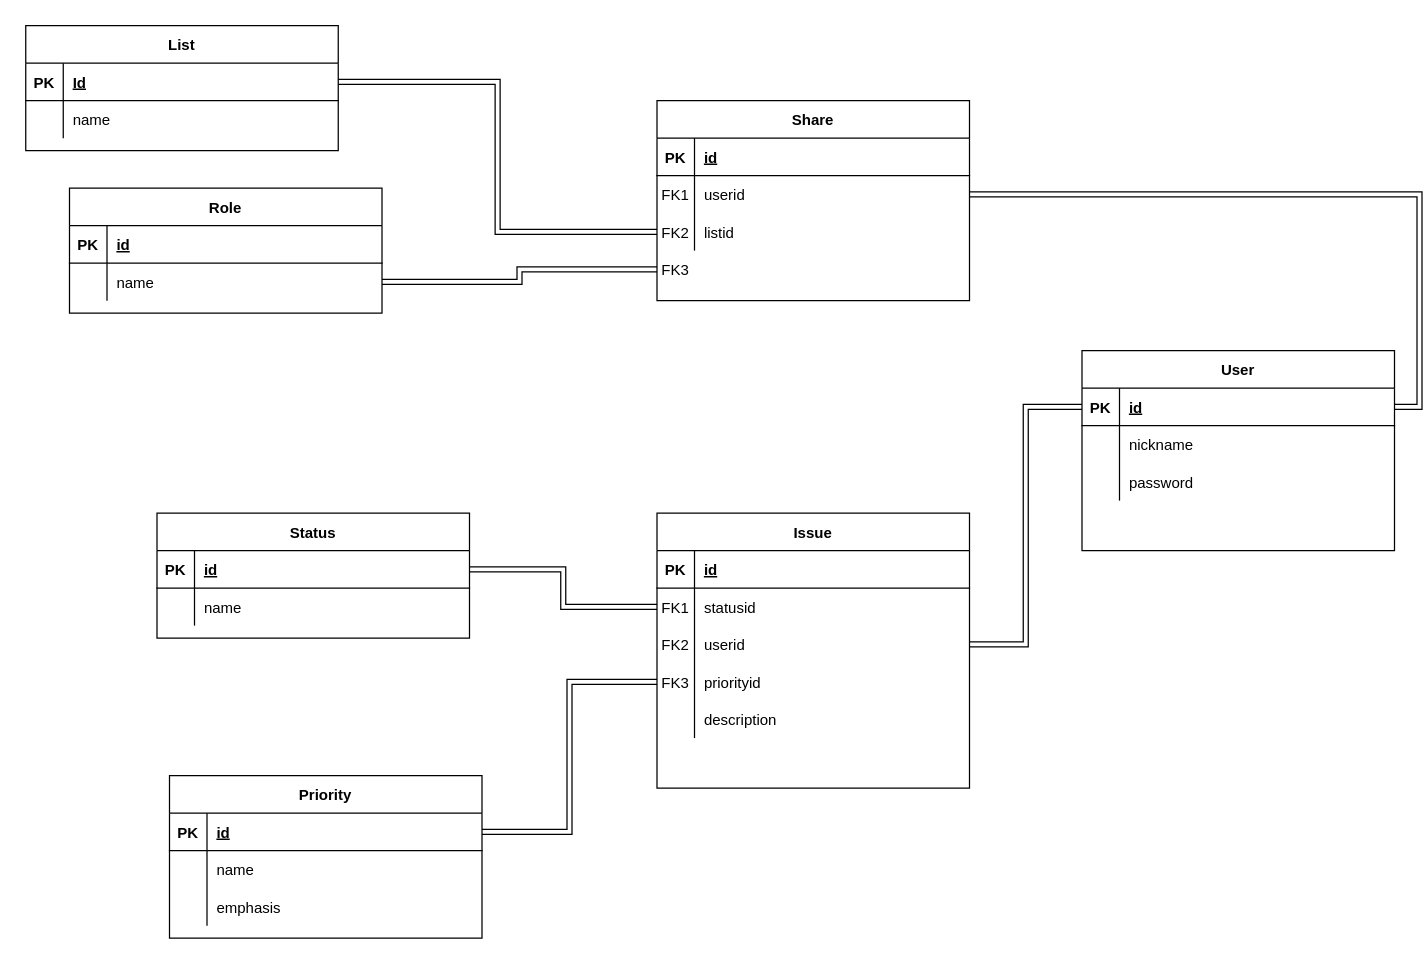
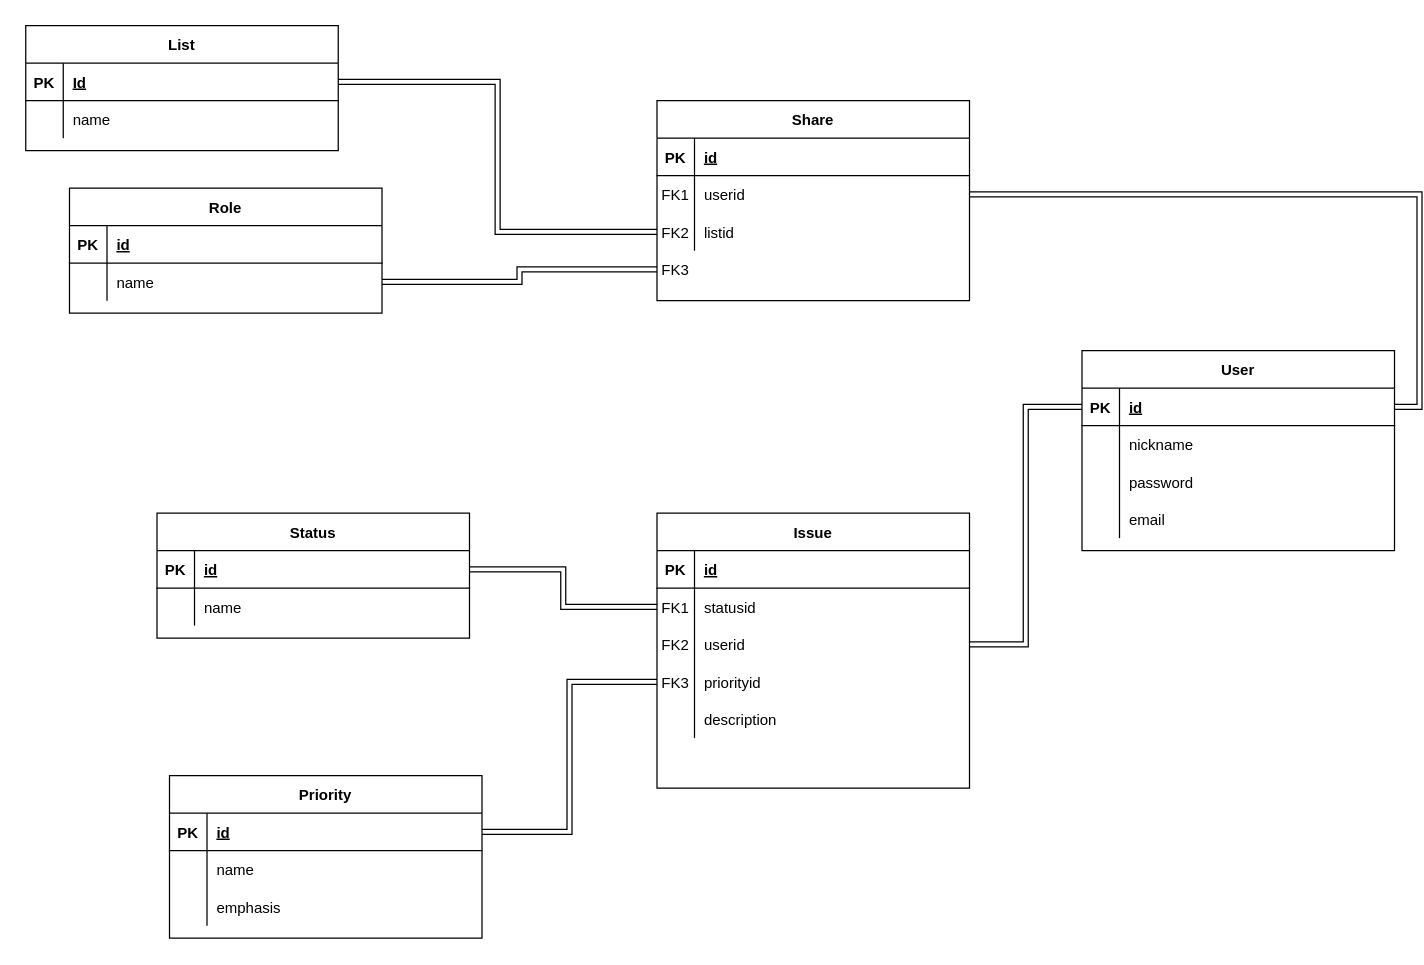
none -> (1257, 519)
